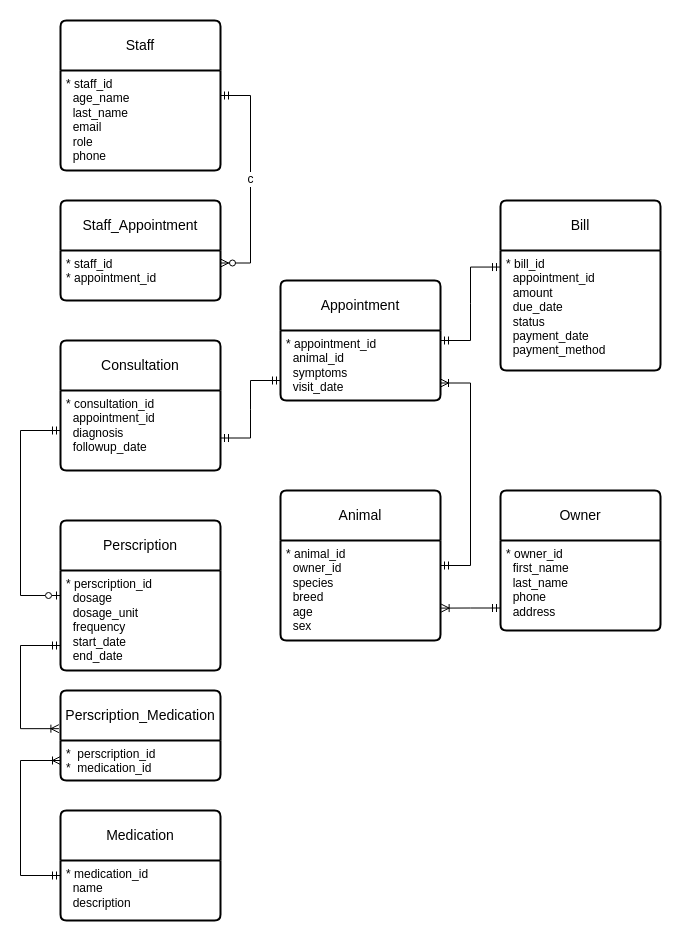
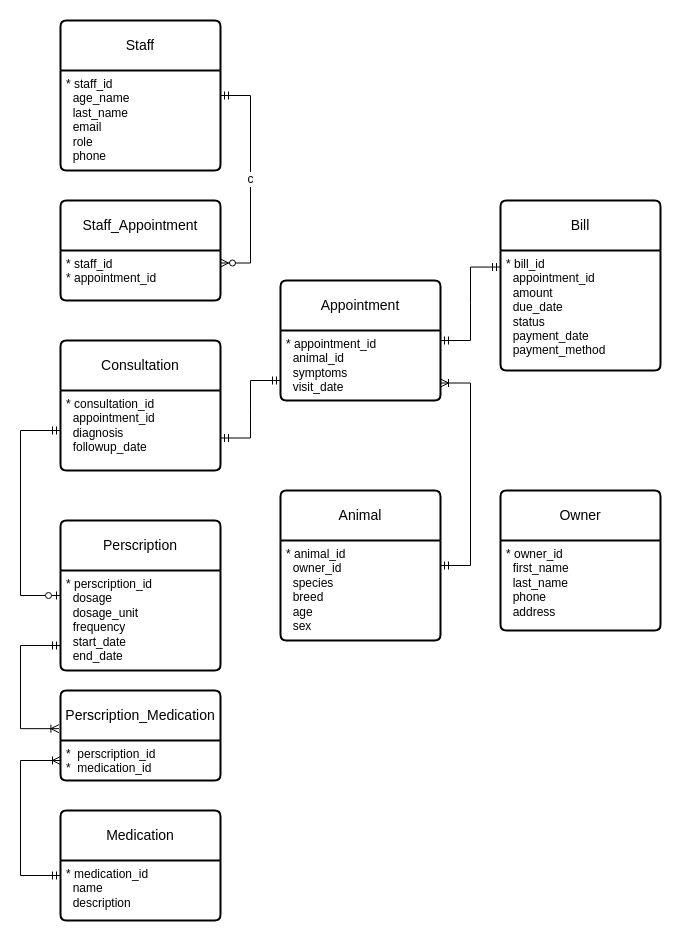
(471, 608) -> none
